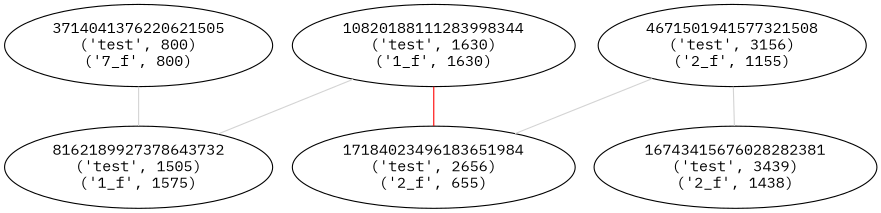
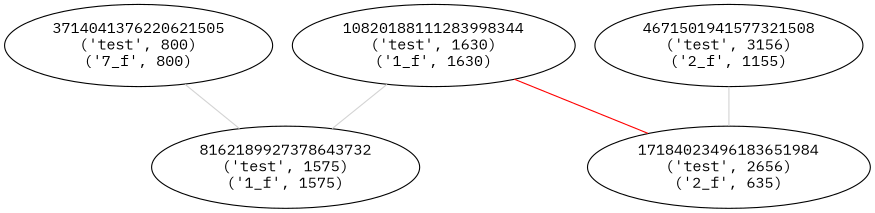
(139, 167) -> (286, 167)
(434, 167) -> (729, 167)
(736, 167) -> none
